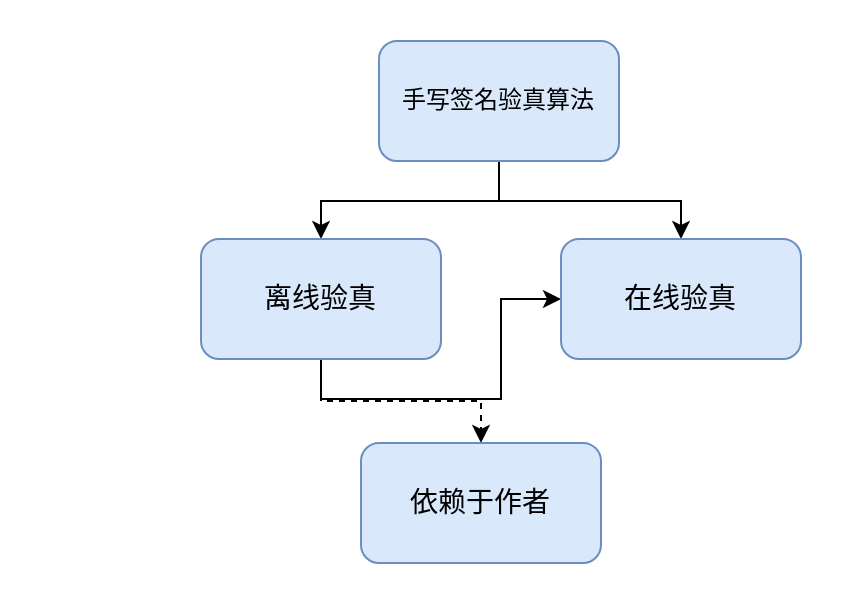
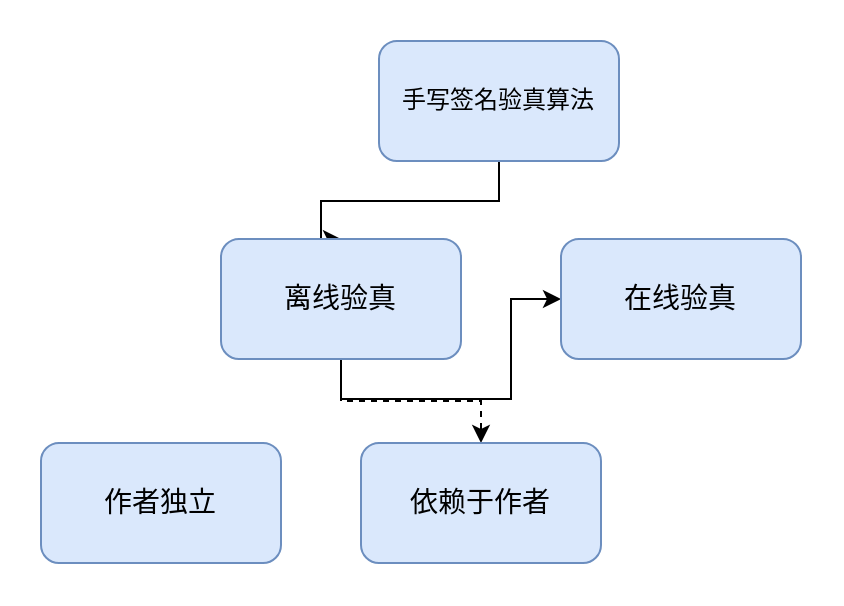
(604, 201) -> none
(321, 299) -> (341, 299)
none -> (161, 503)
